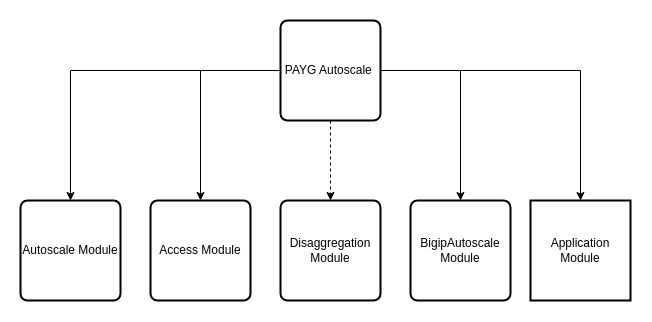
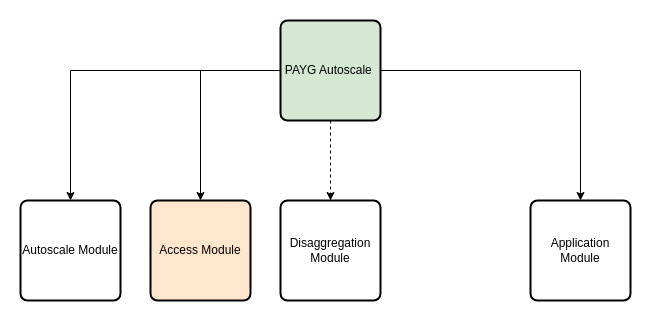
(331, 71) -> (331, 71)
(461, 133) -> none
(201, 251) -> (201, 251)
(461, 251) -> none
(581, 251) -> (581, 251)
